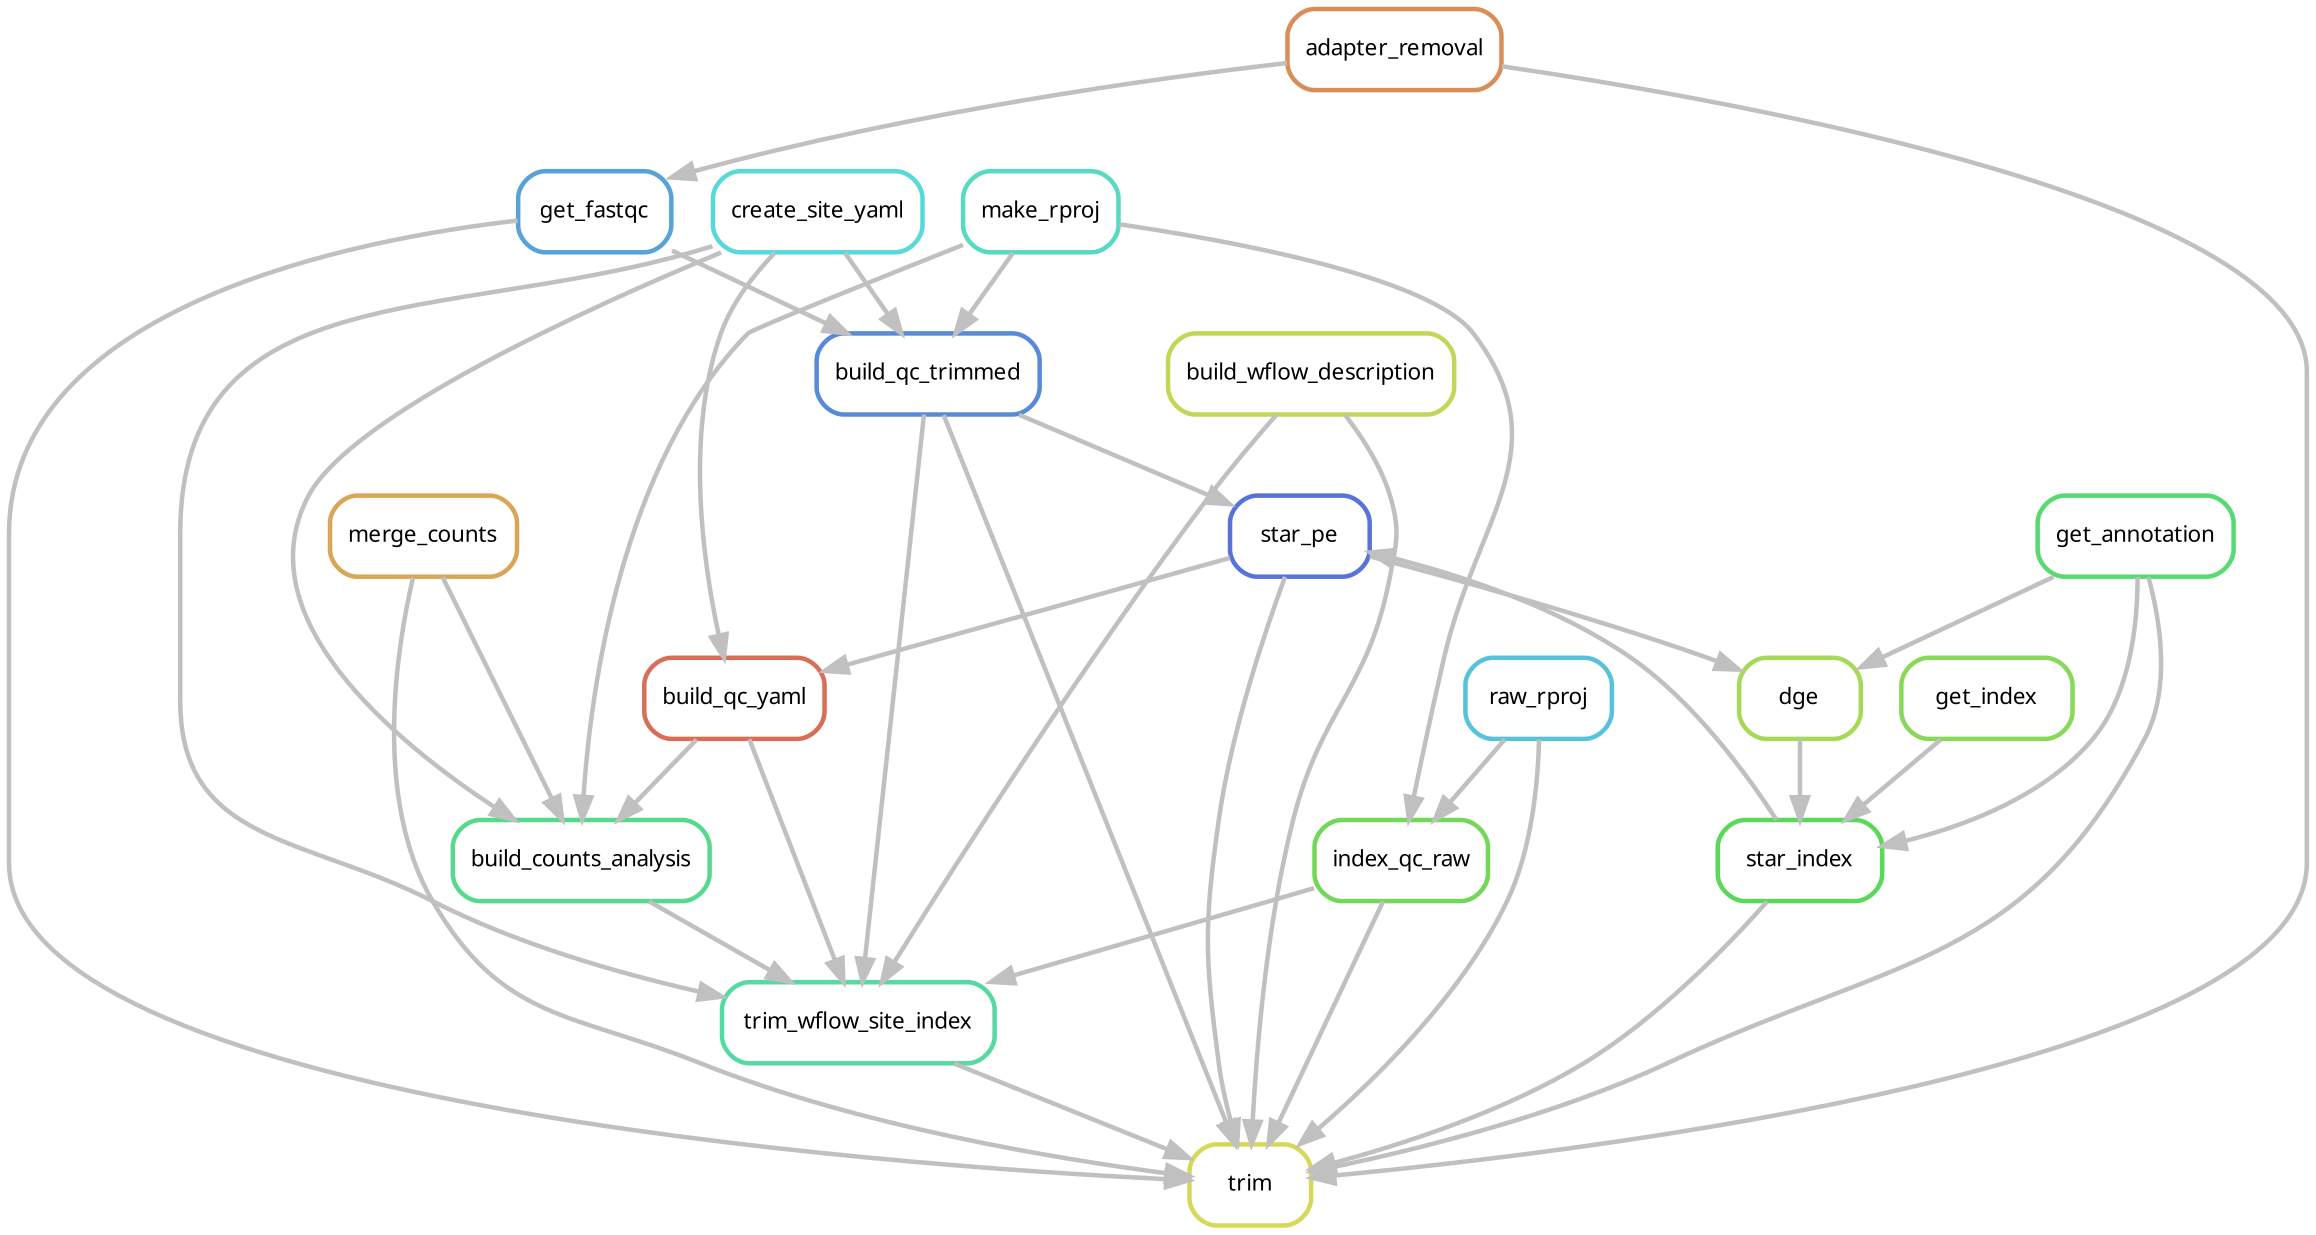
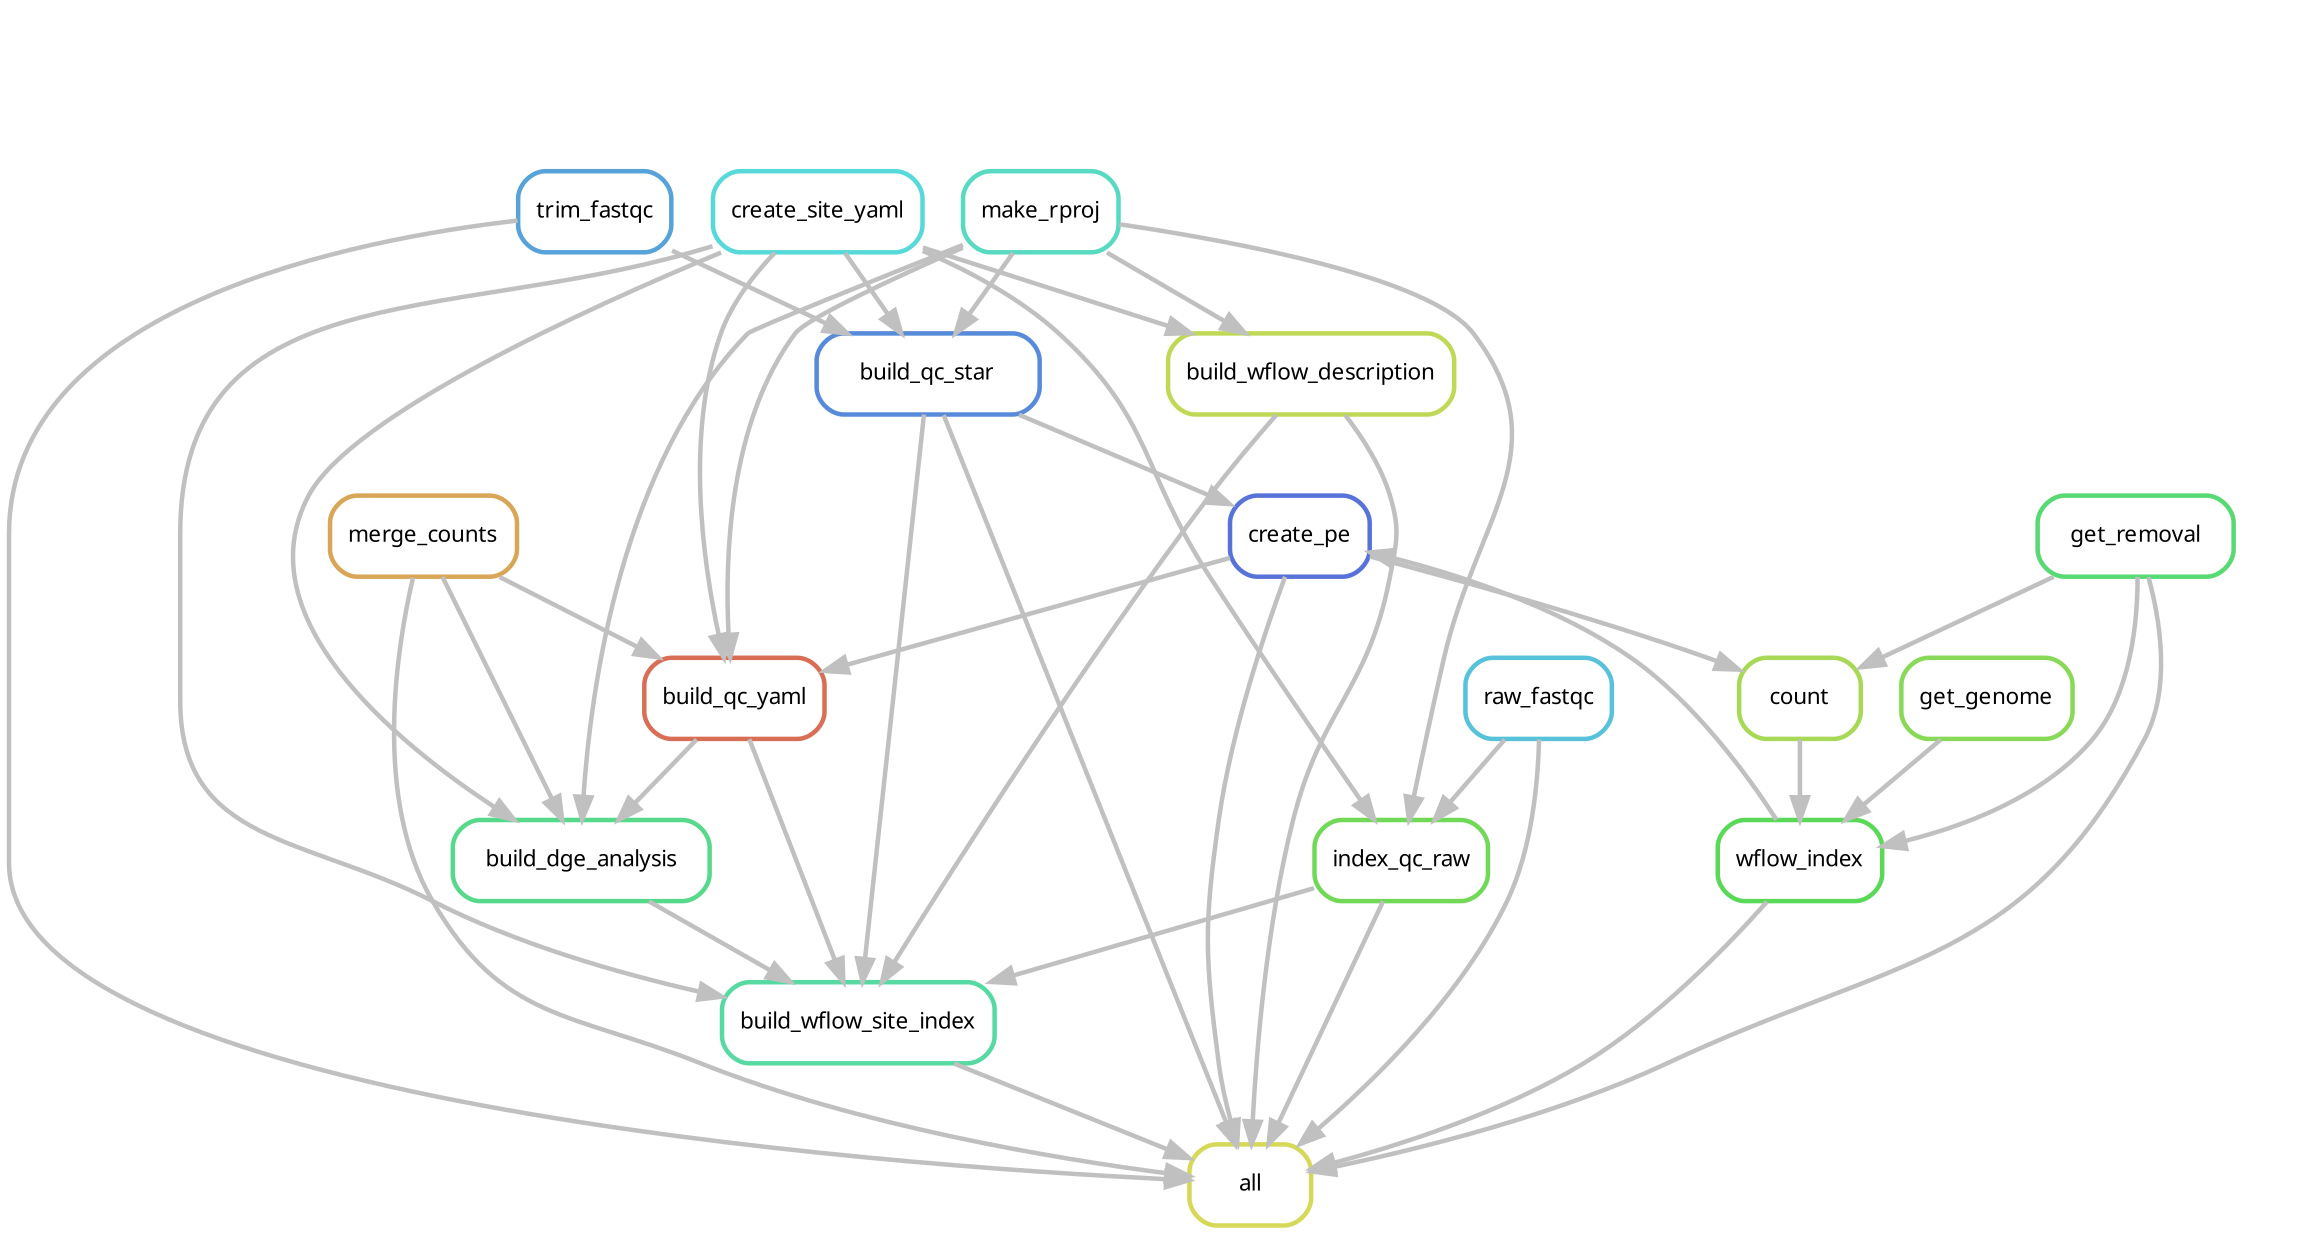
(1394, 50) -> none
(595, 212) -> (595, 212)
none -> (1046, 287)
none -> (1166, 287)
(928, 374) -> (928, 374)
none -> (765, 388)
none -> (1167, 499)
(1300, 536) -> (1300, 536)
(2136, 536) -> (2136, 536)
none -> (569, 612)
(1539, 698) -> (1539, 698)
(1800, 698) -> (1800, 698)
(1987, 698) -> (1987, 698)
(581, 861) -> (581, 861)
(1800, 861) -> (1800, 861)
(858, 1023) -> (858, 1023)
(1250, 1185) -> (1250, 1185)
